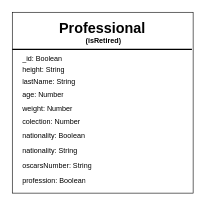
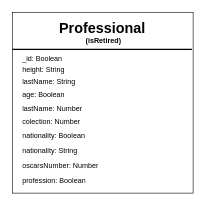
(43, 95) -> (44, 95)
(48, 109) -> (52, 109)
(60, 167) -> (61, 167)
